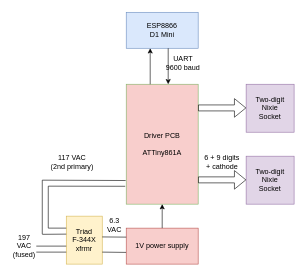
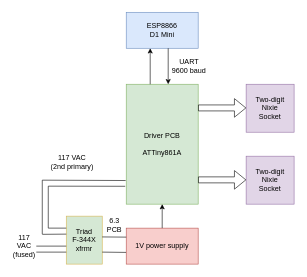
(183, 63) -> (189, 66)
(162, 144) -> (162, 144)
(222, 162) -> none
(115, 225) -> (115, 225)
(84, 240) -> (84, 240)
(24, 246) -> (24, 246)
